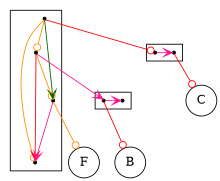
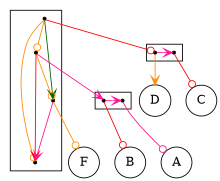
none -> (155, 101)
none -> (177, 162)
